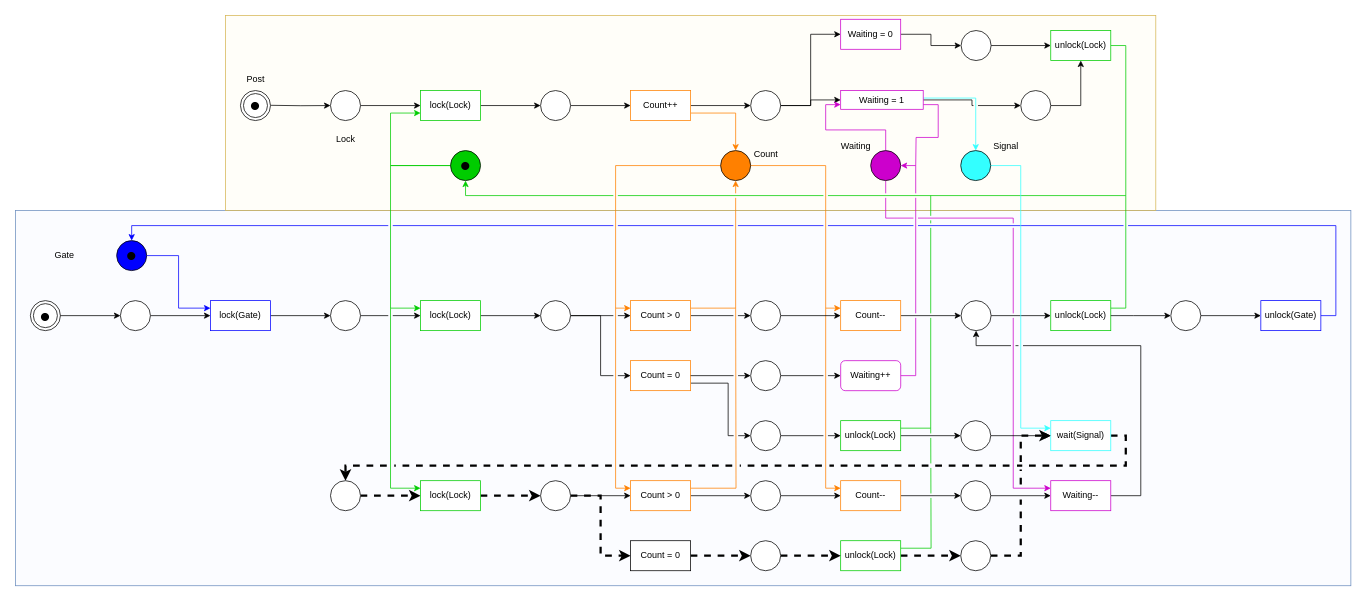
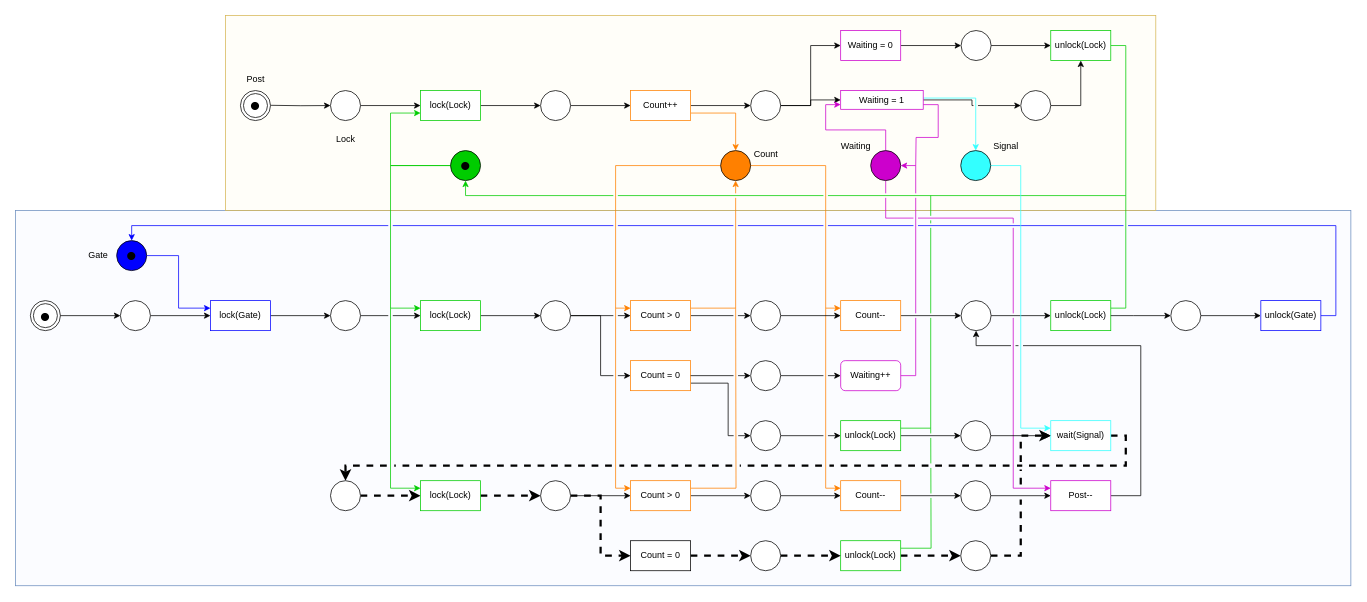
(870, 34) -> (870, 45)
(64, 255) -> (98, 255)
(1080, 495) -> (1080, 495)
